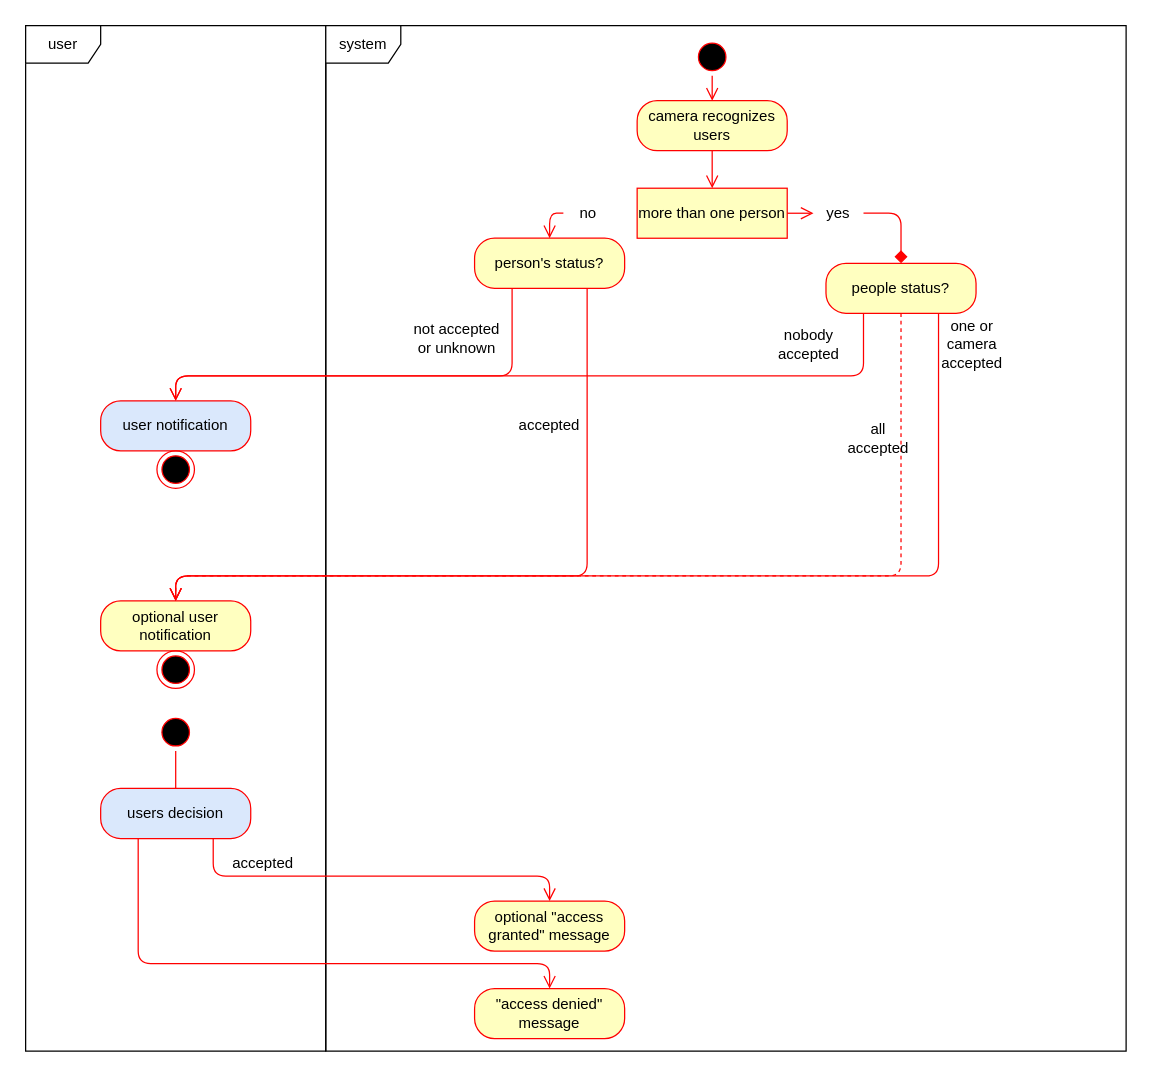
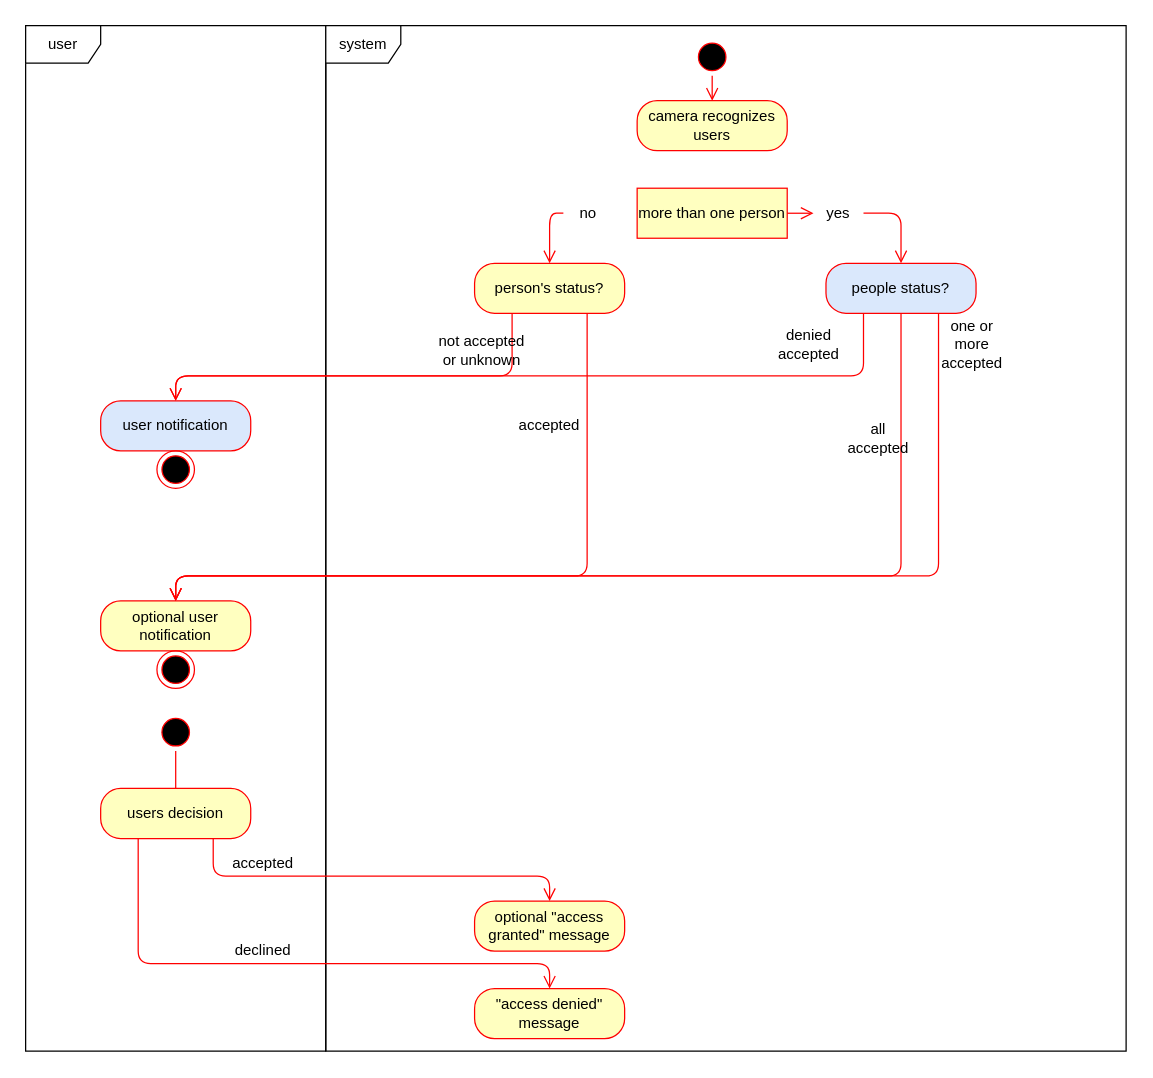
(712, 166) -> none
(901, 250) -> (901, 255)
(549, 263) -> (549, 288)
(901, 288) -> (901, 288)
(457, 338) -> (482, 351)
(809, 344) -> (809, 344)
(972, 344) -> (972, 344)
(901, 441) -> (901, 441)
(176, 813) -> (176, 813)
none -> (263, 951)
